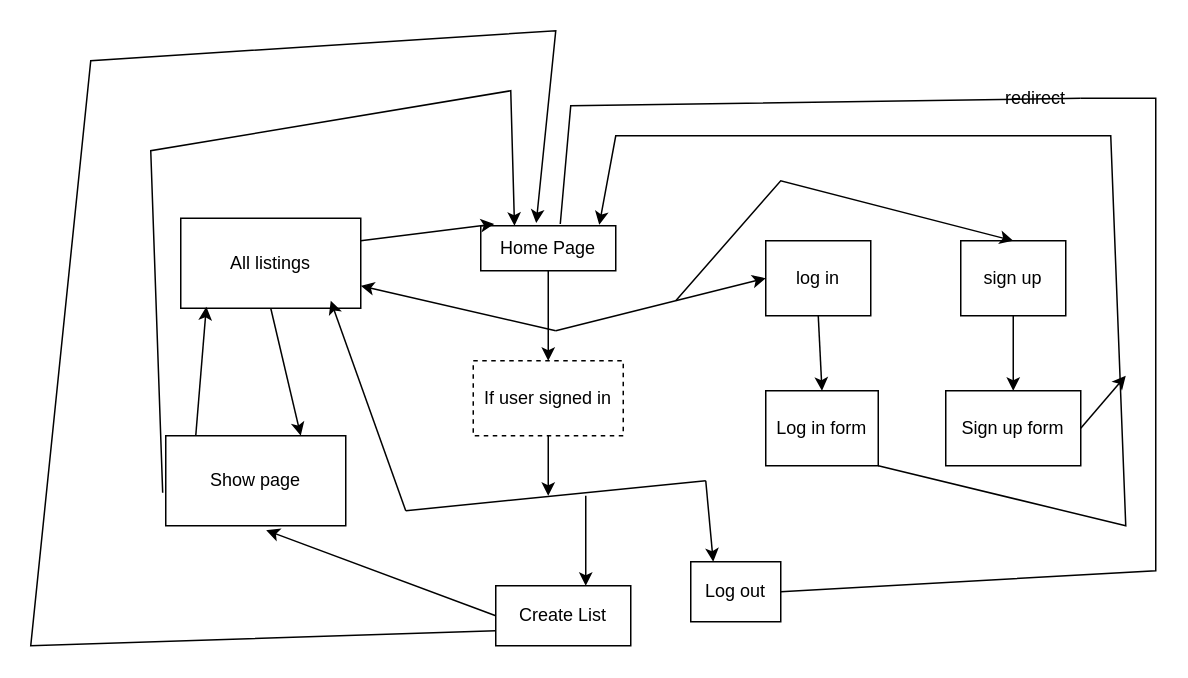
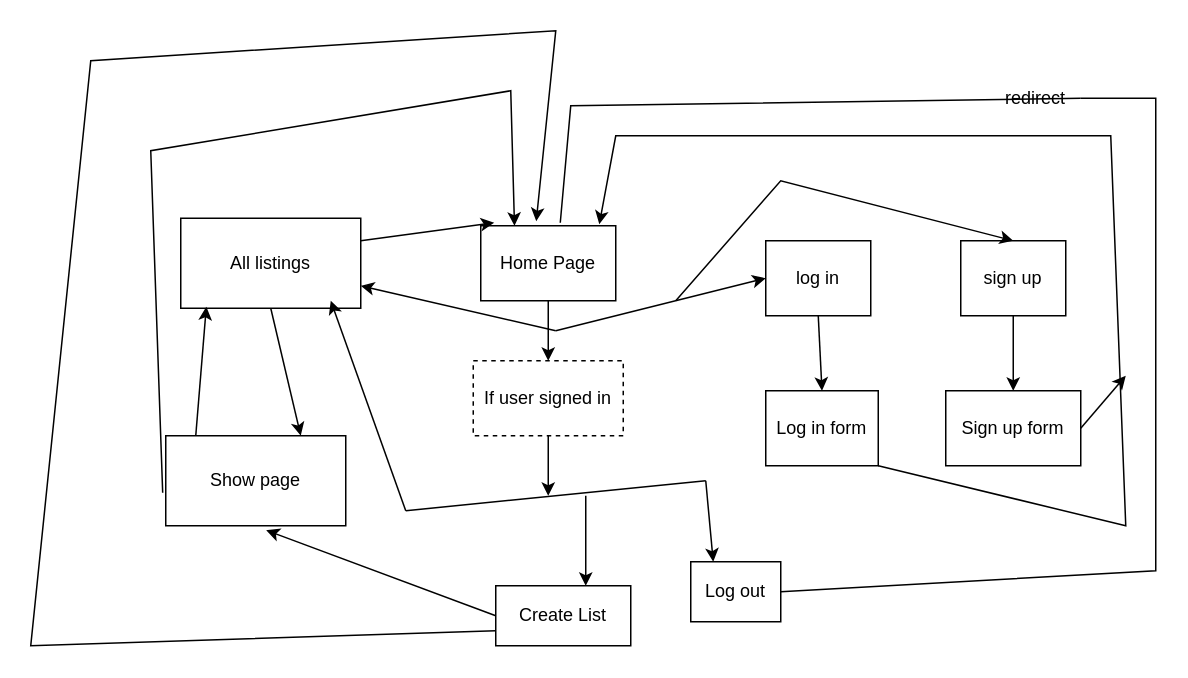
(548, 248) -> (548, 263)
